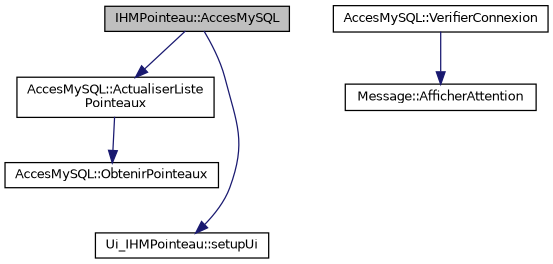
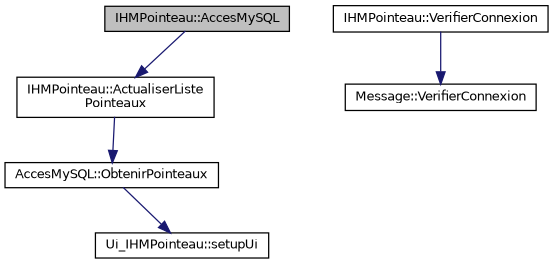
(441, 19) -> (441, 19)
(116, 97) -> (116, 97)
(441, 97) -> (441, 97)
(238, 129) -> (142, 206)
